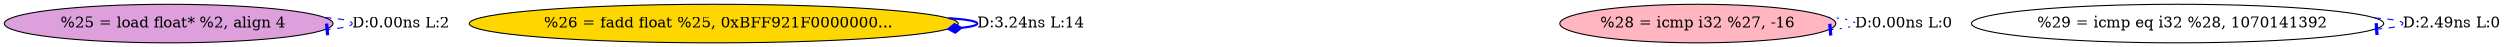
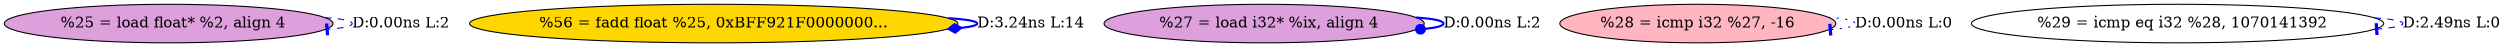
(714, 24) -> (714, 24)
none -> (1264, 24)
